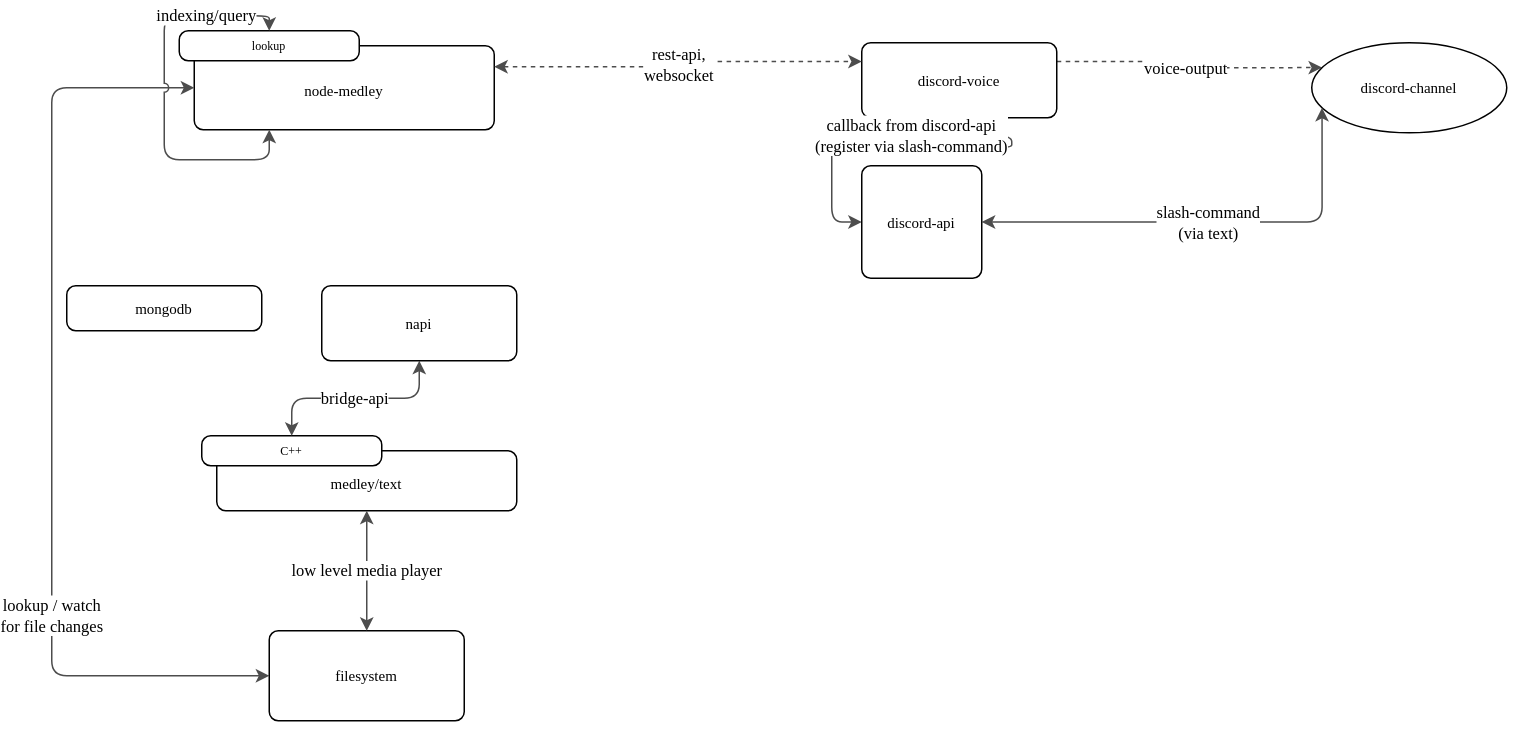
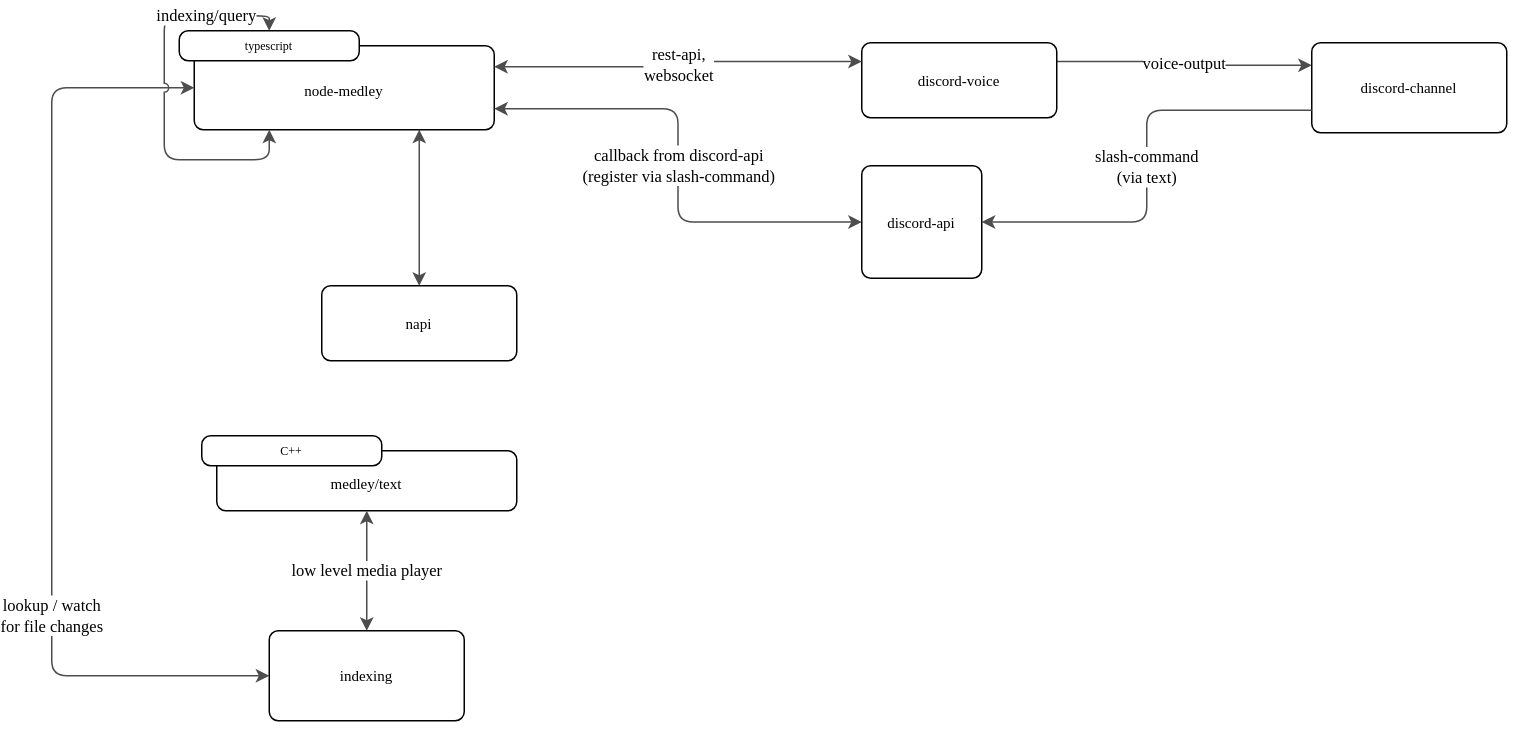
(269, 46) -> (269, 46)
(782, 62) -> (782, 62)
(1184, 66) -> (1182, 62)
(1409, 88) -> (1409, 88)
(832, 182) -> (613, 109)
(1322, 197) -> (1208, 110)
none -> (419, 208)
(164, 308) -> none
(356, 398) -> none
(367, 676) -> (367, 676)
